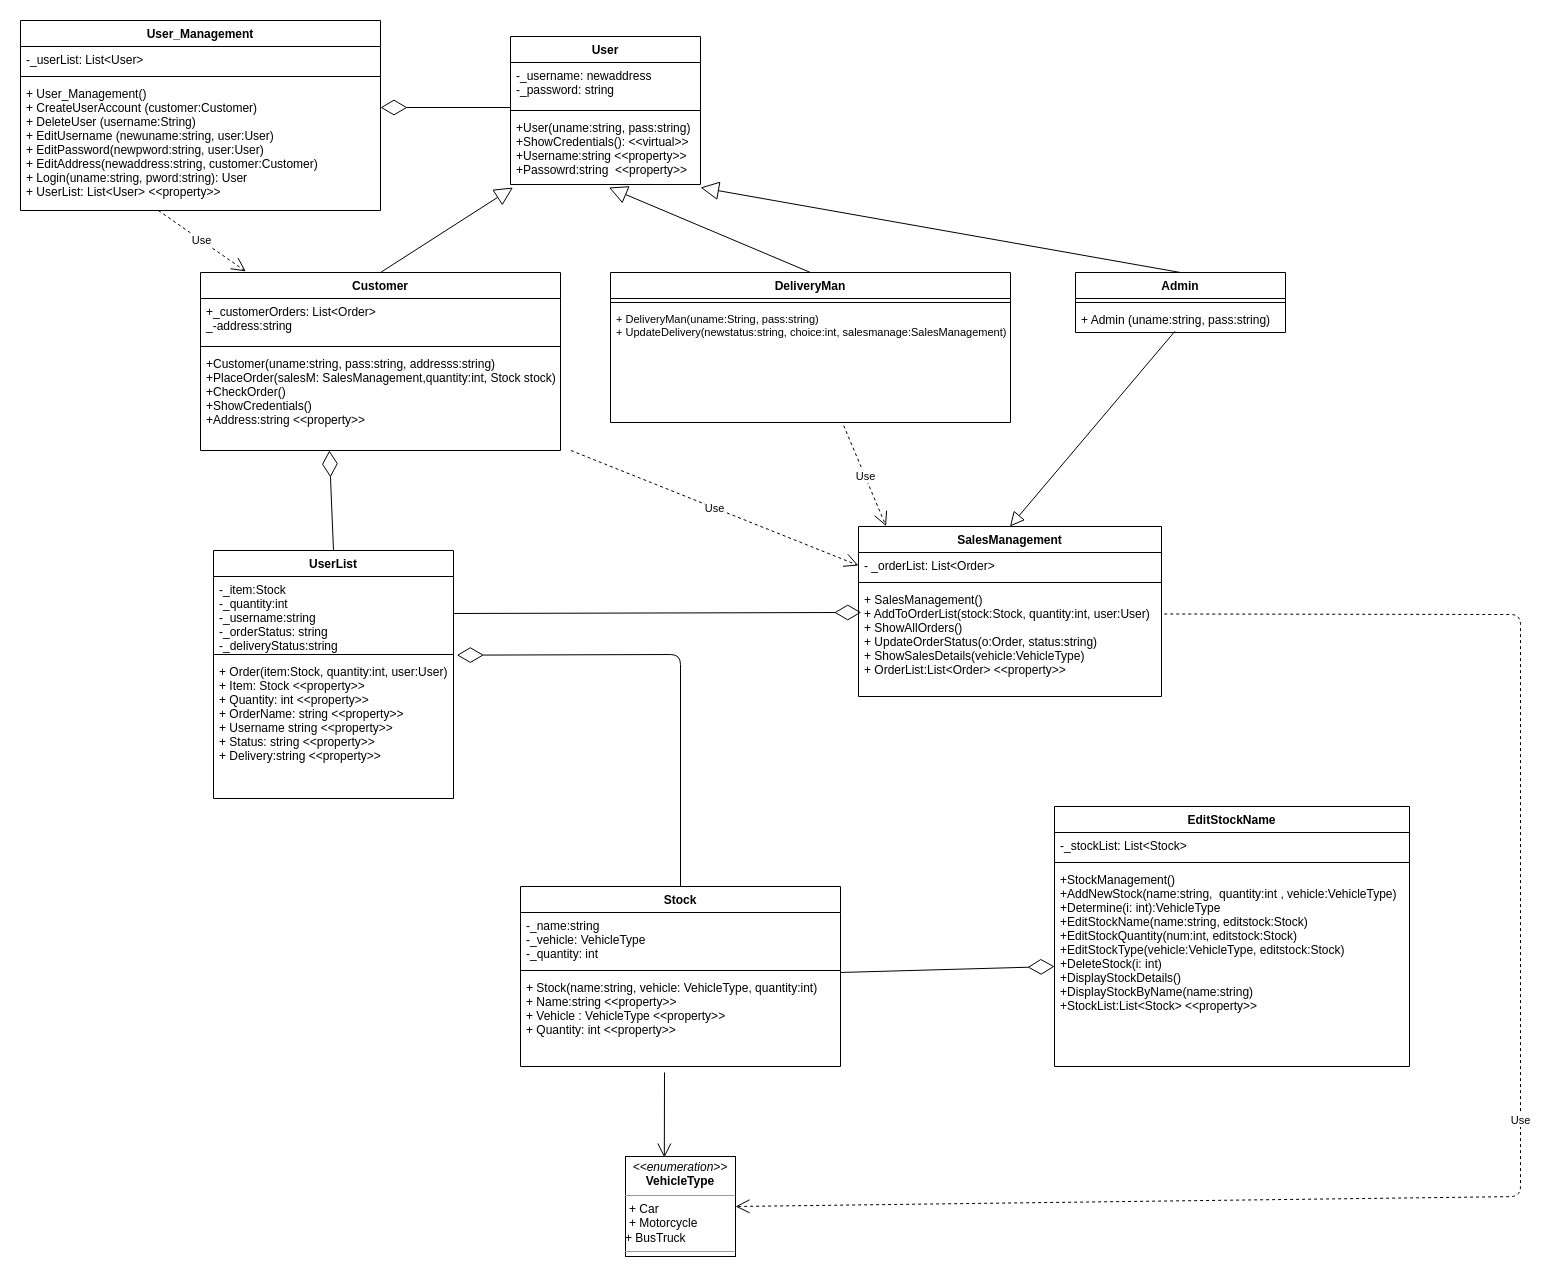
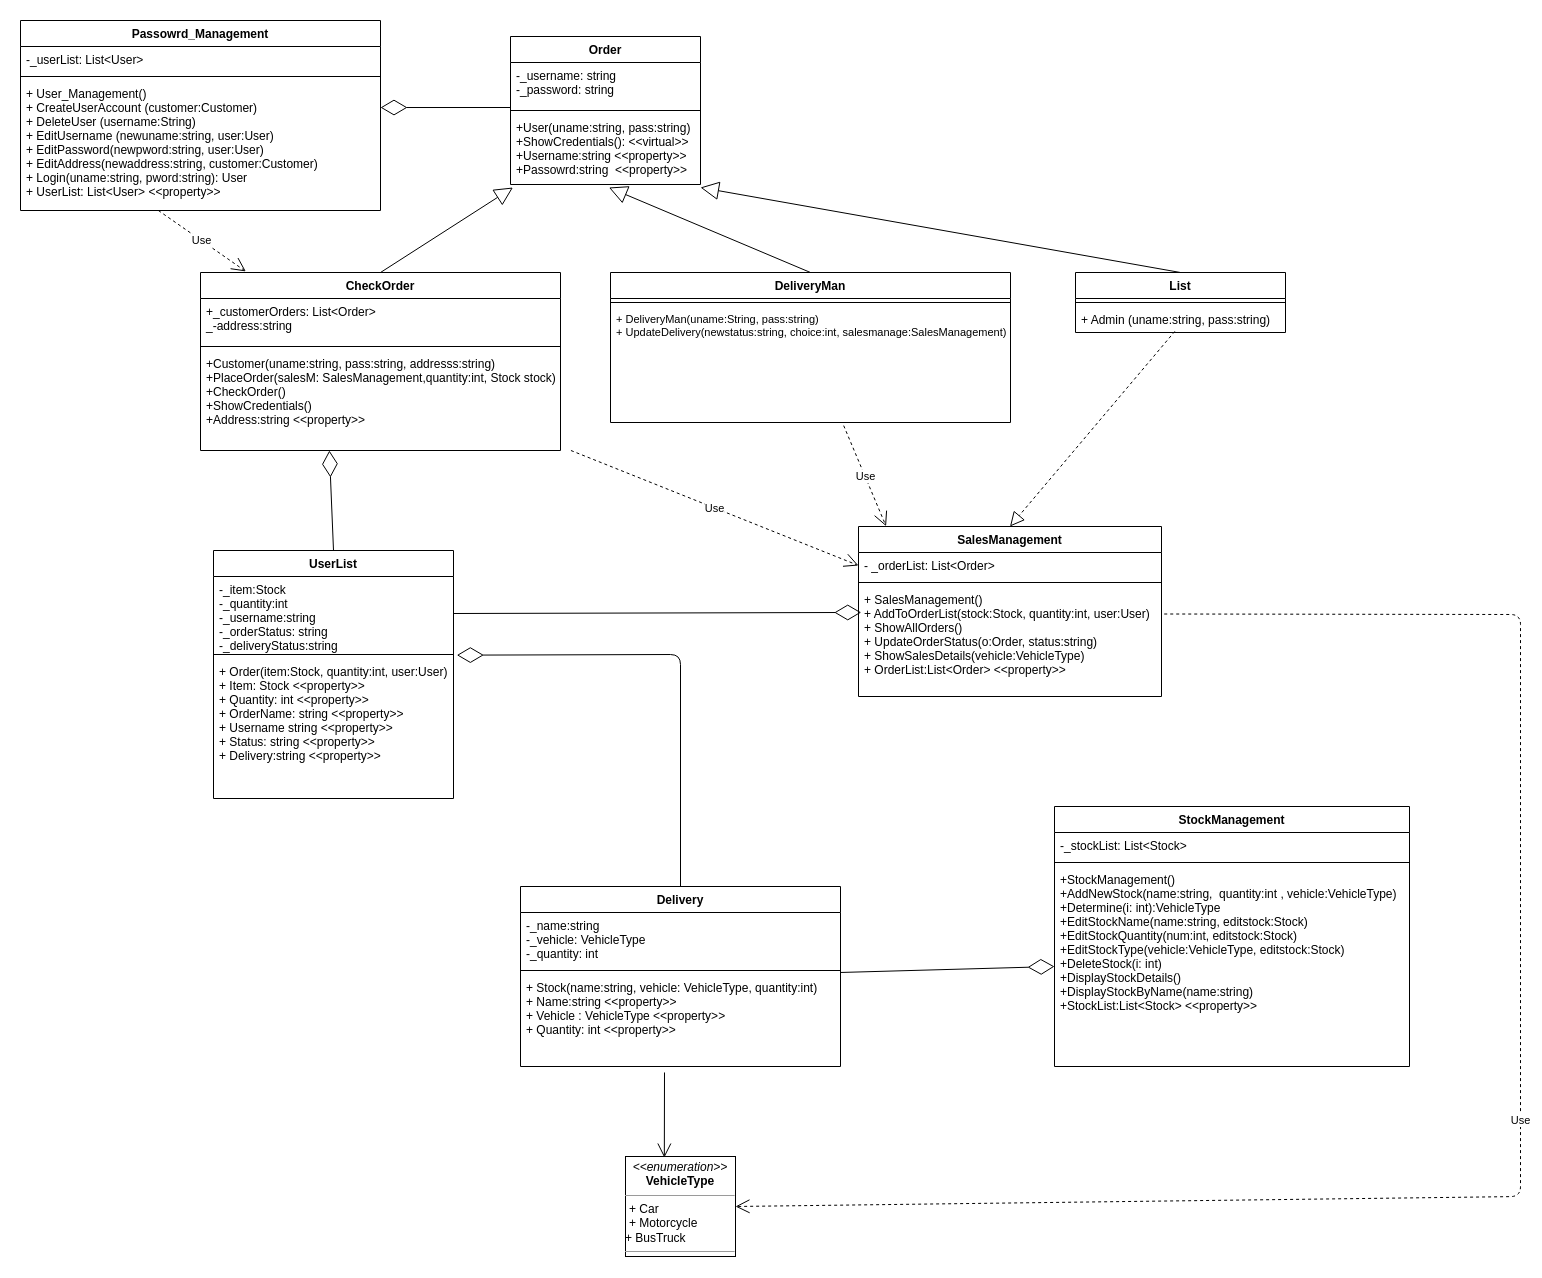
(200, 34) -> (200, 34)
(605, 50) -> (605, 50)
(587, 76) -> (572, 76)
(380, 286) -> (380, 286)
(1180, 286) -> (1180, 286)
(1097, 424) -> (1097, 424)
(1232, 820) -> (1232, 820)
(680, 900) -> (680, 900)
